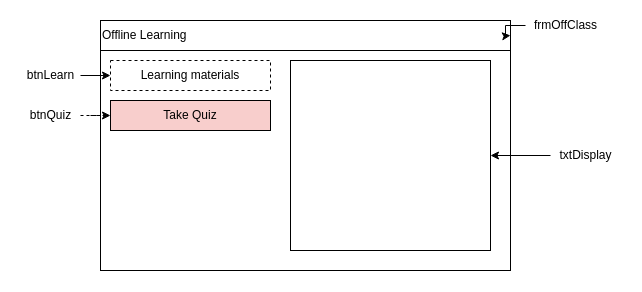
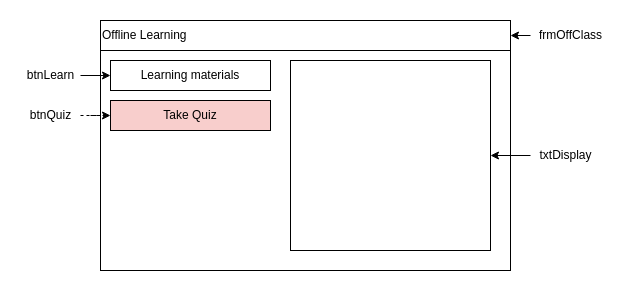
(566, 26) -> (571, 36)
(191, 76) -> (191, 76)
(586, 156) -> (566, 156)
